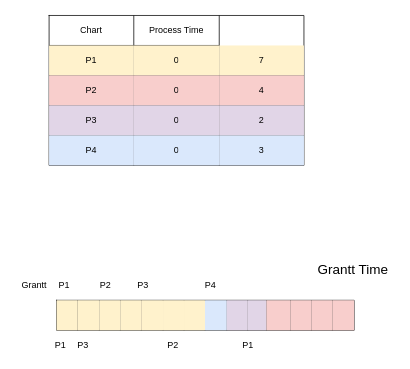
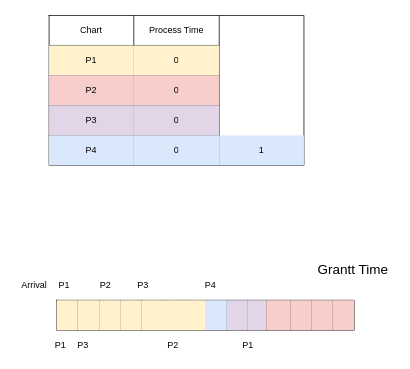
(262, 60) -> none
(262, 90) -> none
(262, 120) -> none
(262, 150) -> (262, 150)
(35, 285) -> (35, 285)
